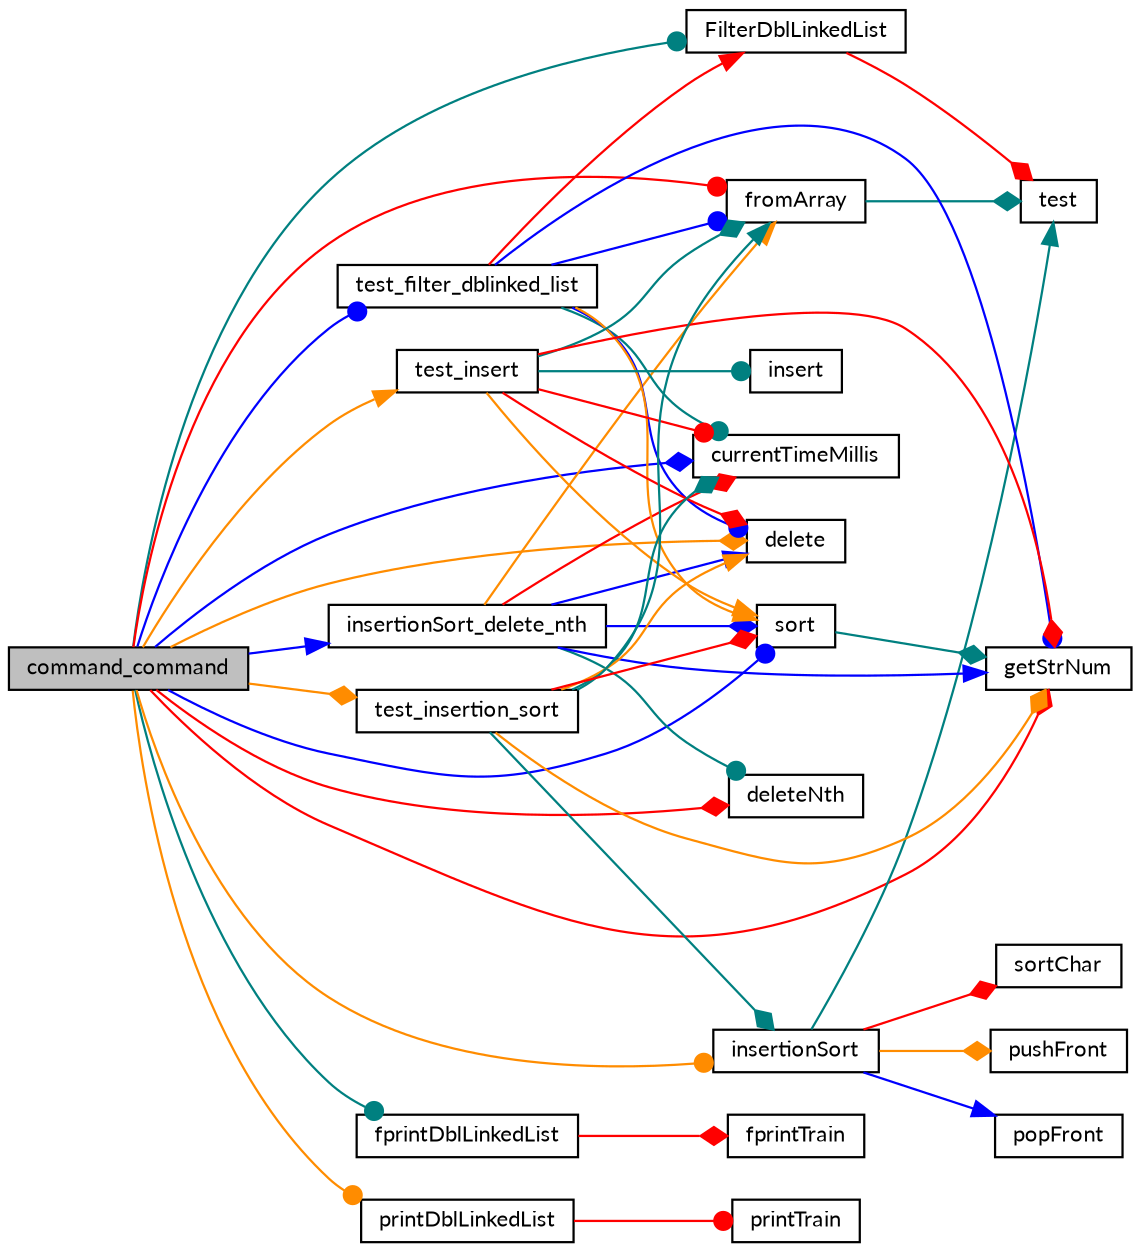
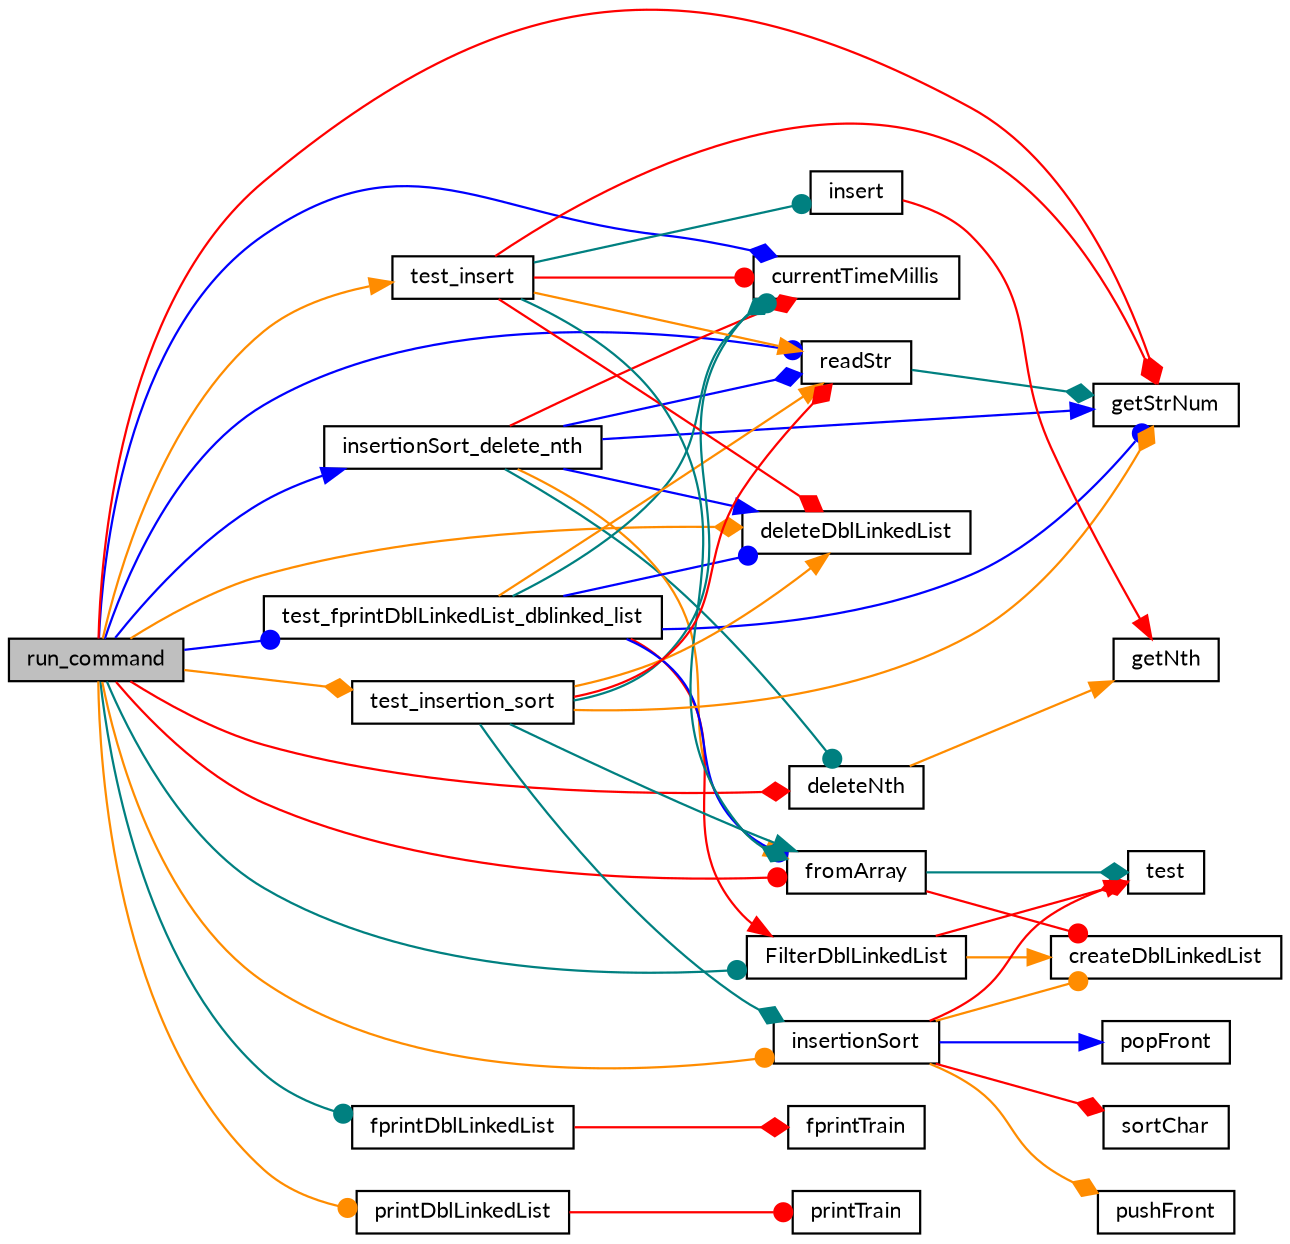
(467, 286) -> (463, 617)
(796, 541) -> (856, 532)
(796, 626) -> (856, 363)
(970, 628) -> (1022, 942)
none -> (1166, 660)
(129, 669) -> (96, 660)
none -> (1166, 957)
